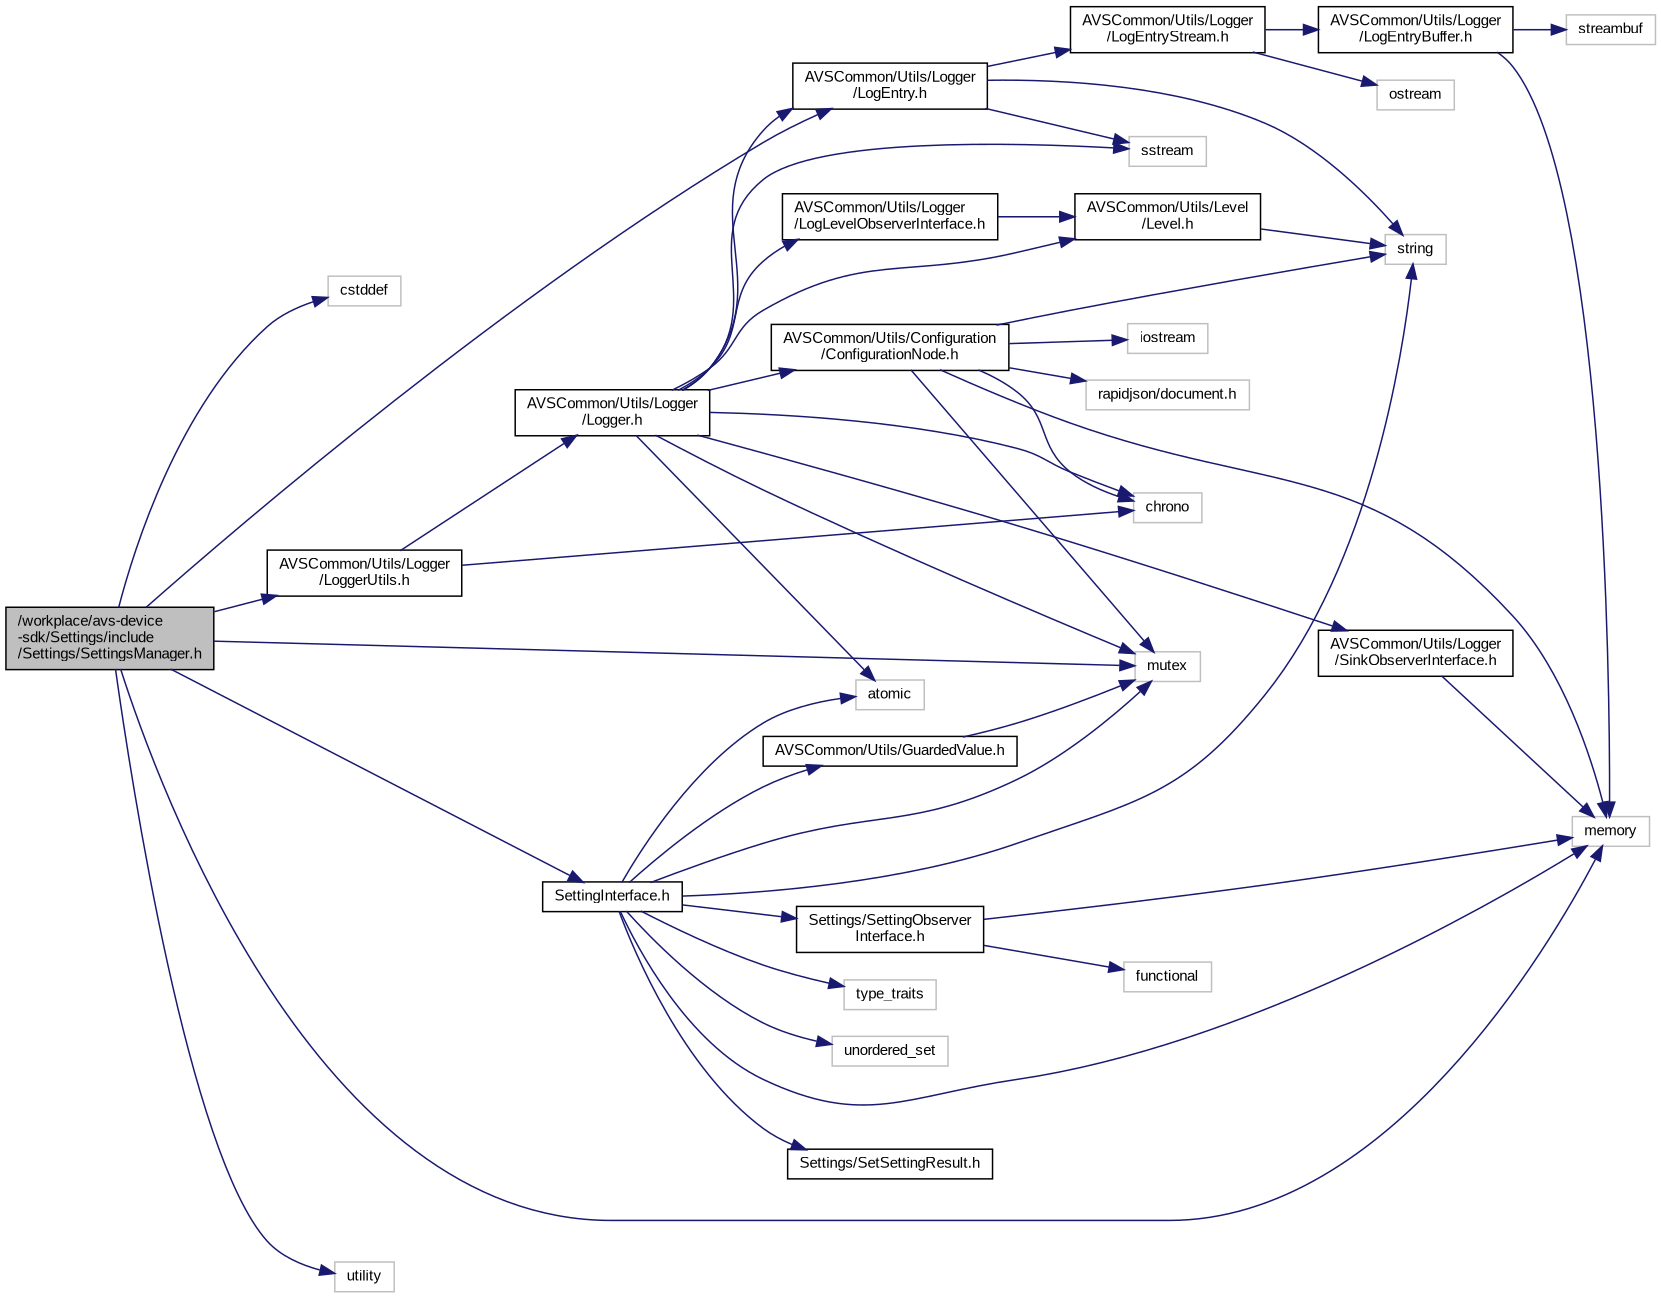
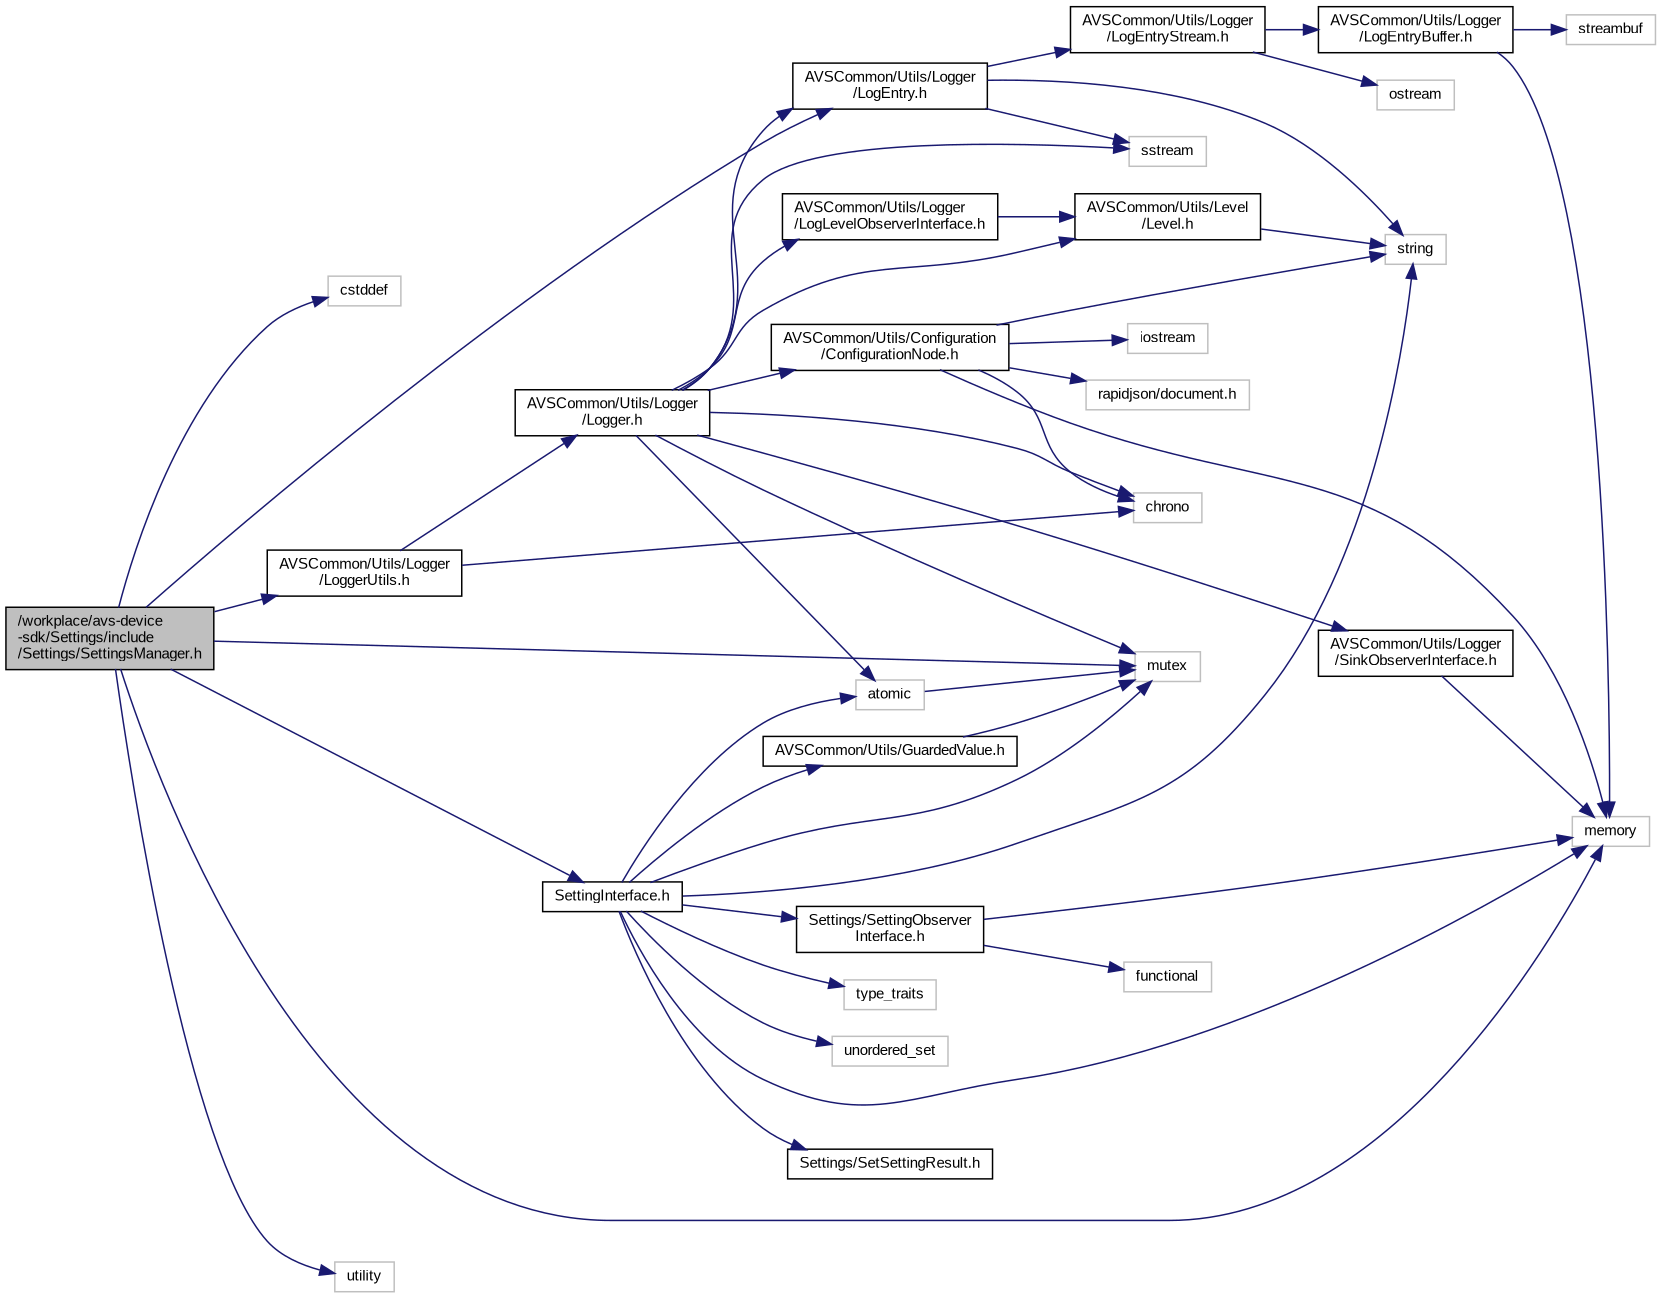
(1027, 505) -> (1022, 681)
